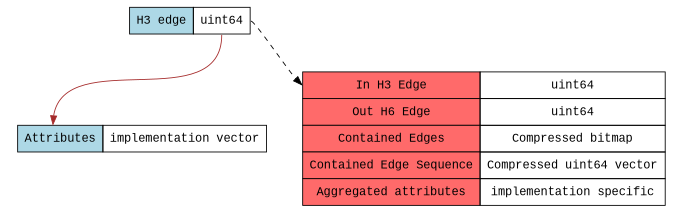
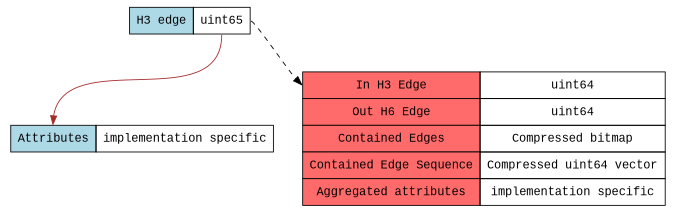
(222, 20) -> (222, 20)
(185, 138) -> (185, 138)
